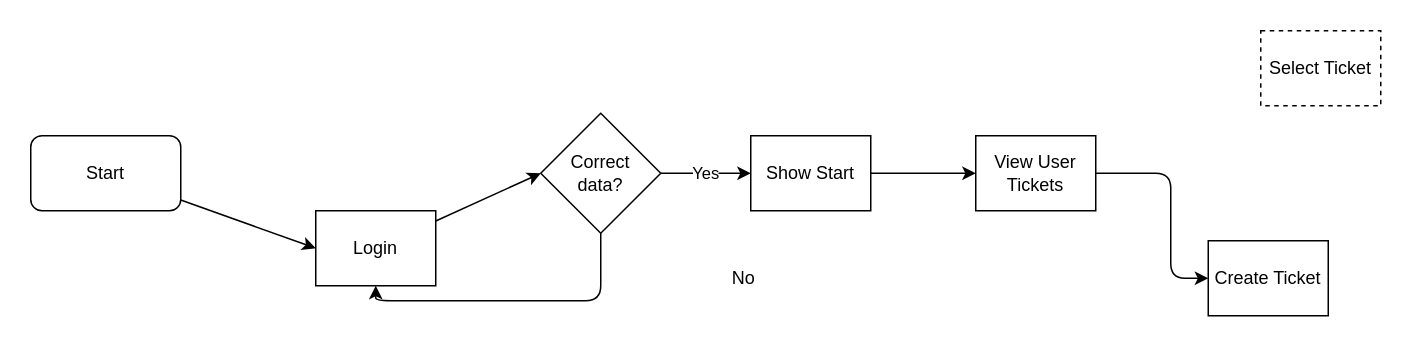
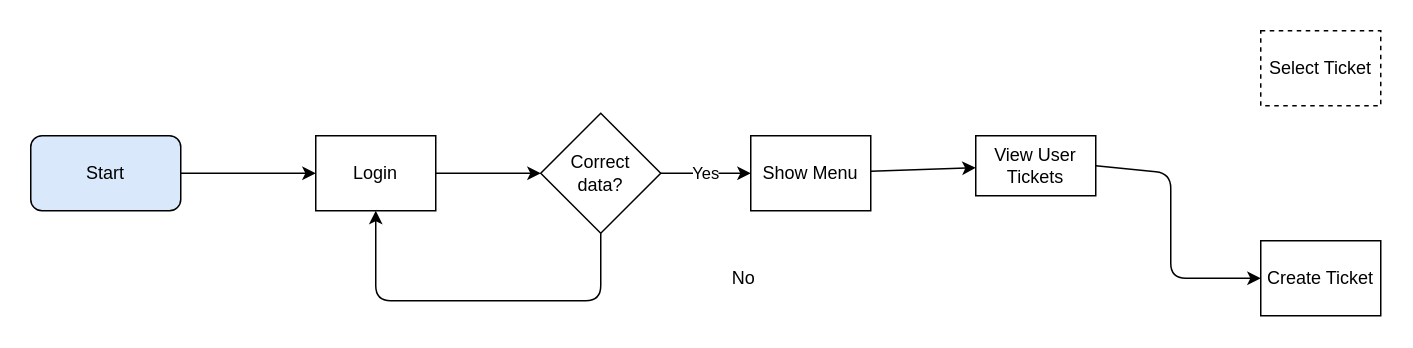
(106, 173) -> (106, 173)
(811, 173) -> (811, 173)
(1036, 173) -> (1036, 166)
(376, 248) -> (376, 173)
(1268, 278) -> (1321, 278)
